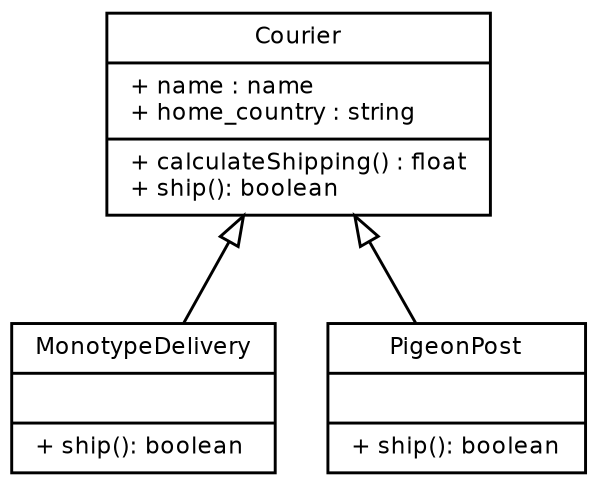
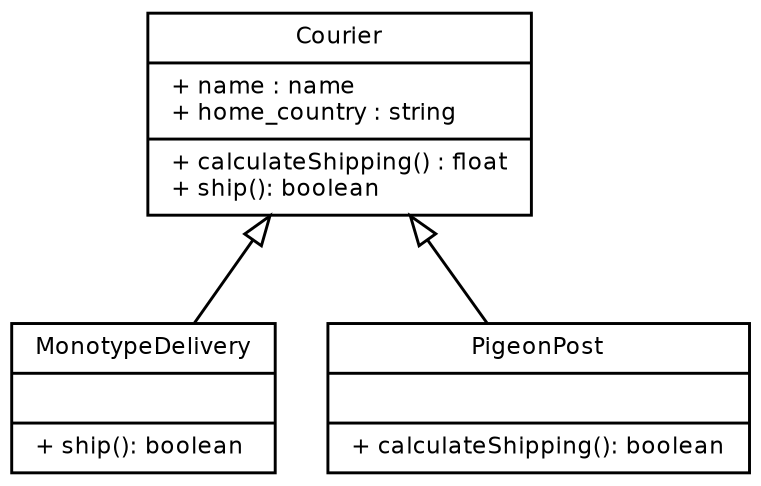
(457, 446) -> (539, 446)
